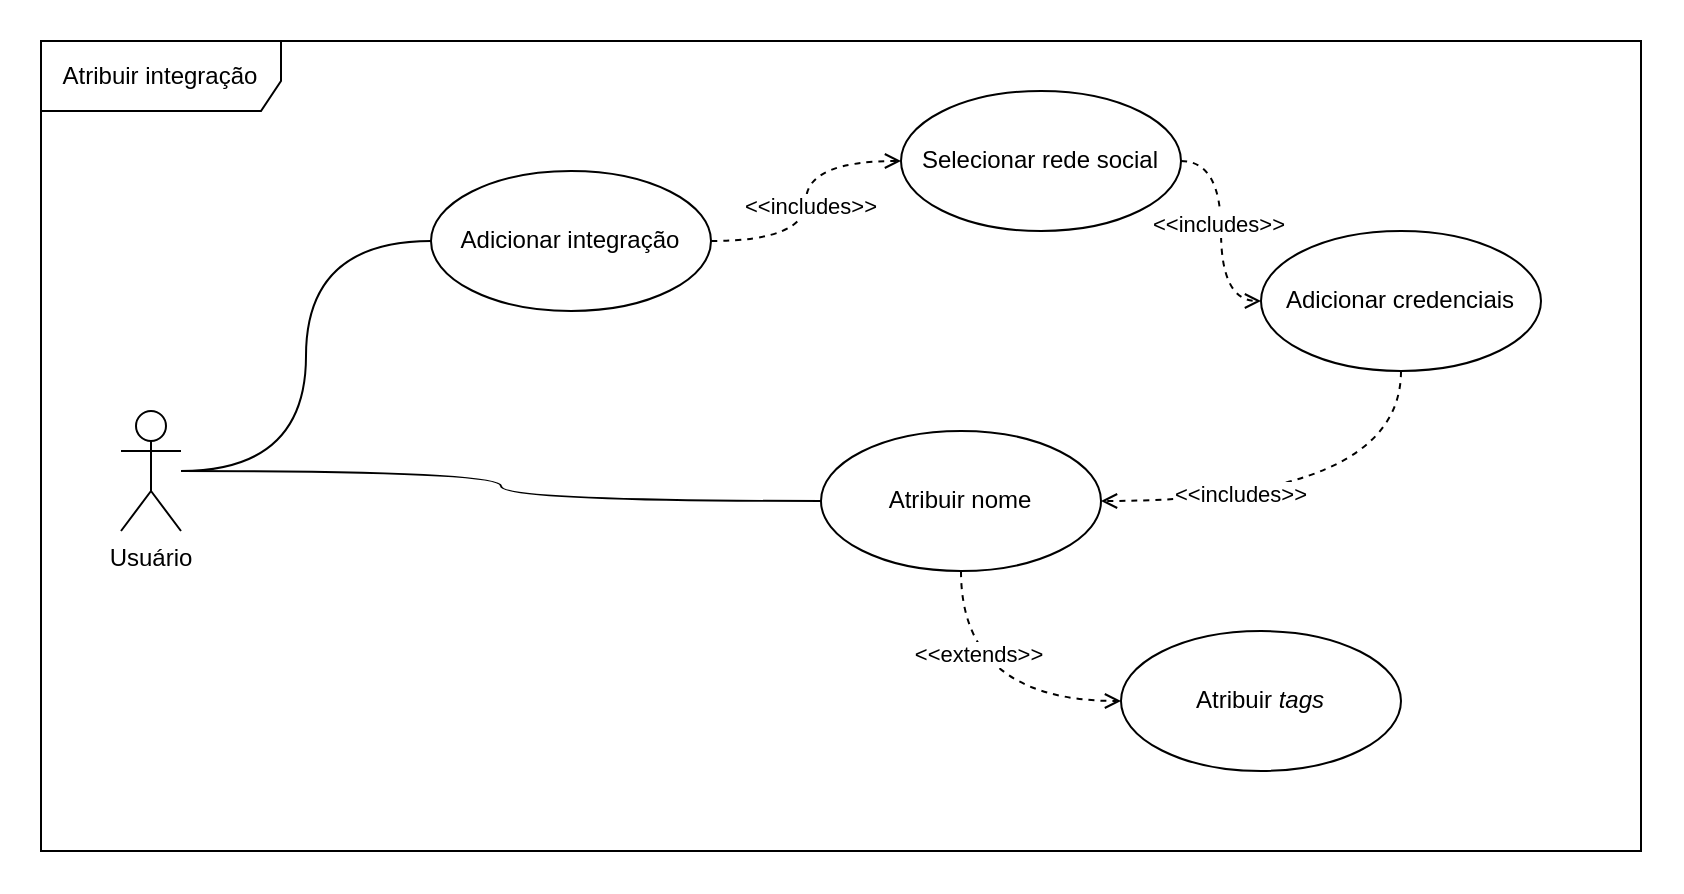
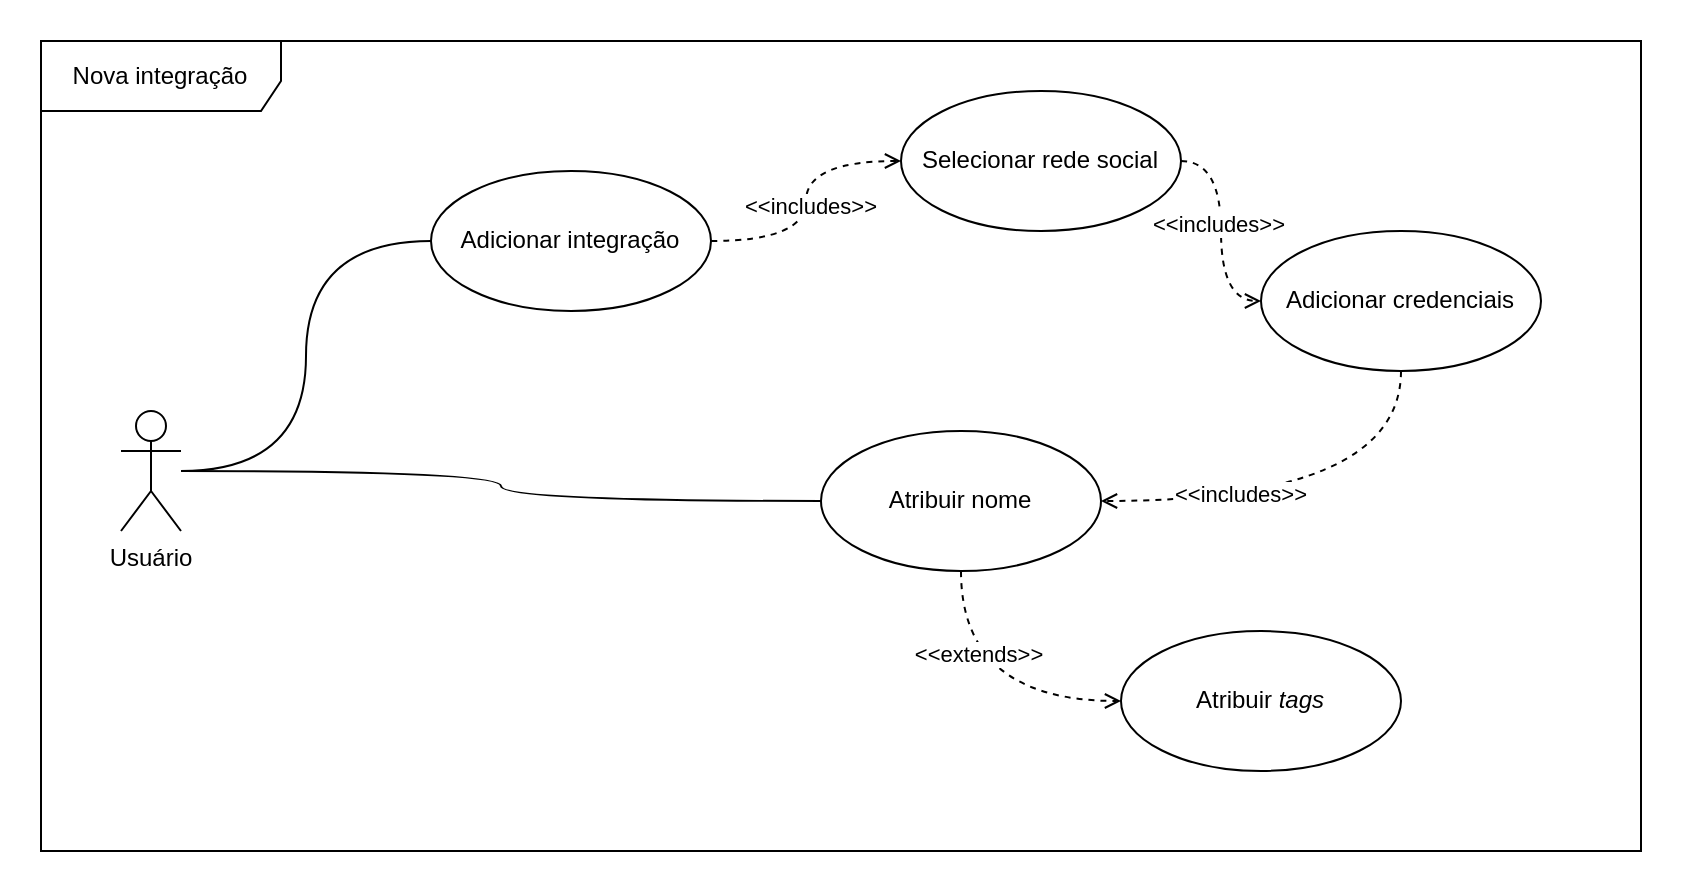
(161, 77) -> (161, 77)
